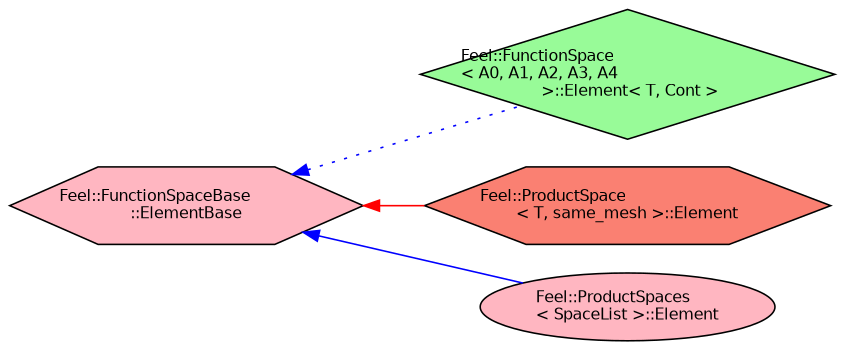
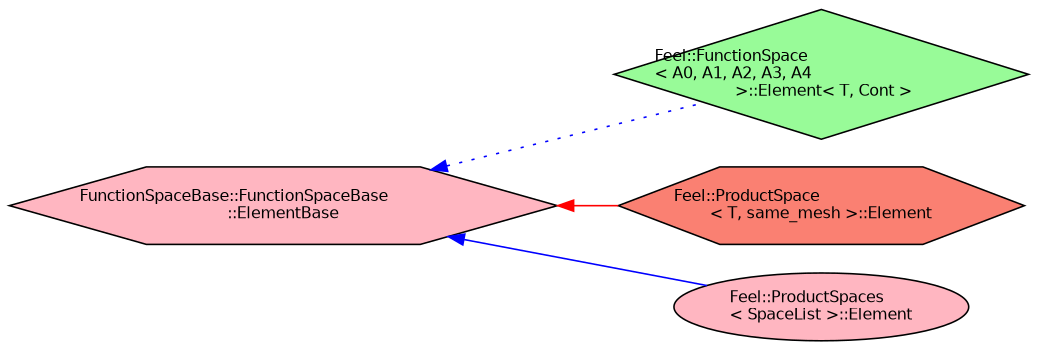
(186, 206) -> (283, 206)
